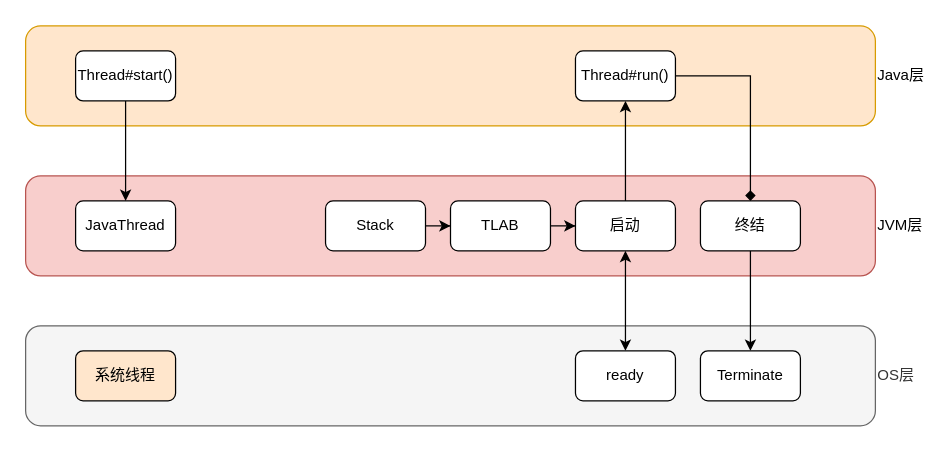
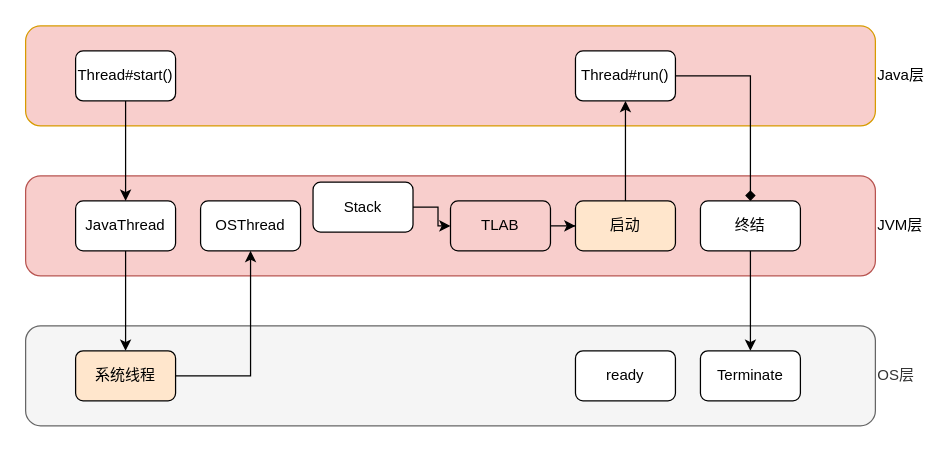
(451, 76) -> (451, 76)
none -> (251, 226)
(376, 226) -> (363, 207)
(501, 226) -> (501, 226)
(626, 226) -> (626, 226)
none -> (126, 297)
(626, 301) -> none
none -> (251, 355)
